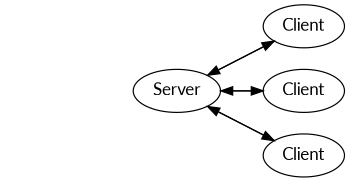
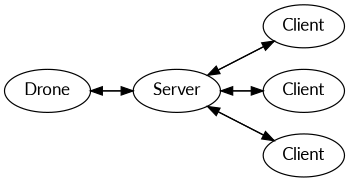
none -> (48, 91)
